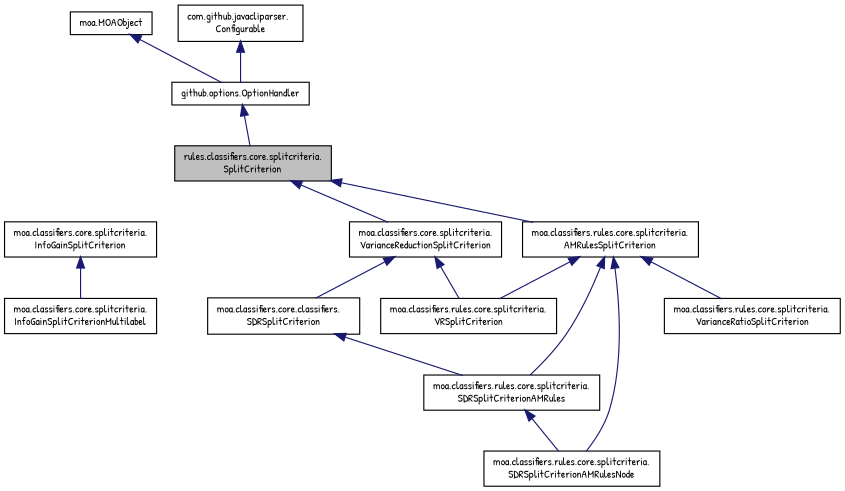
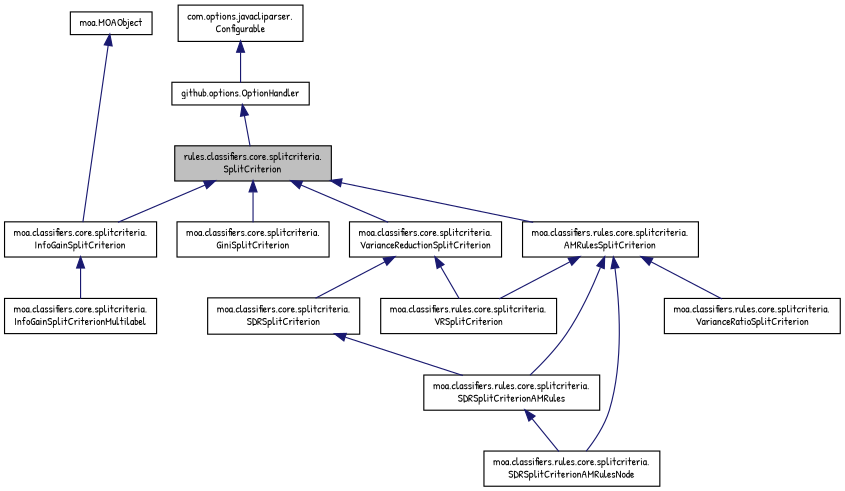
(241, 23) -> (241, 23)
(181, 61) -> (96, 134)
none -> (161, 204)
none -> (253, 239)
(284, 316) -> (284, 316)
